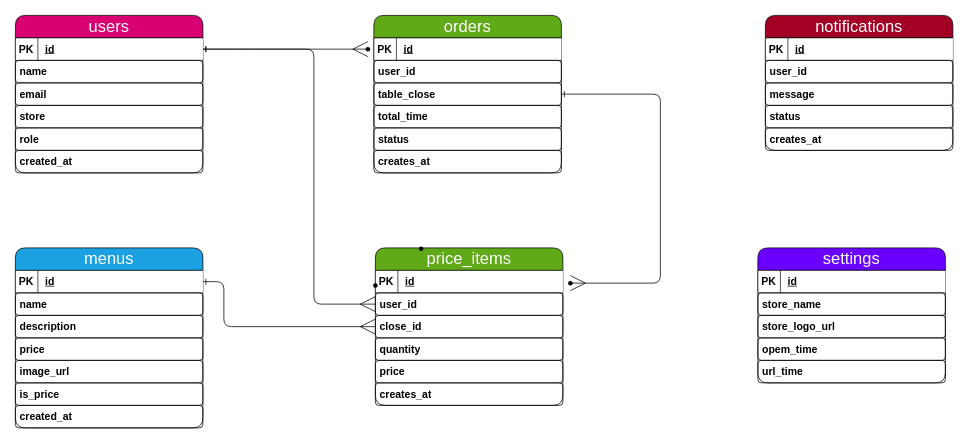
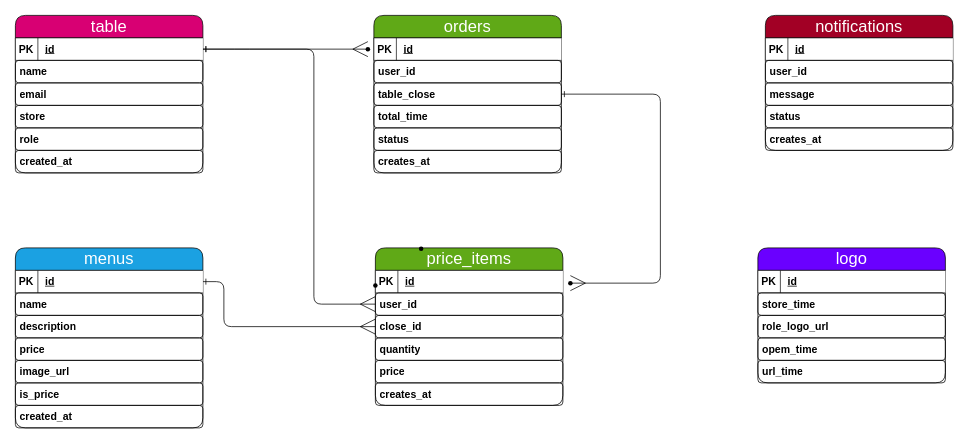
(109, 27) -> (109, 27)
(852, 259) -> (852, 259)
(792, 304) -> (790, 304)
(801, 327) -> (797, 327)
